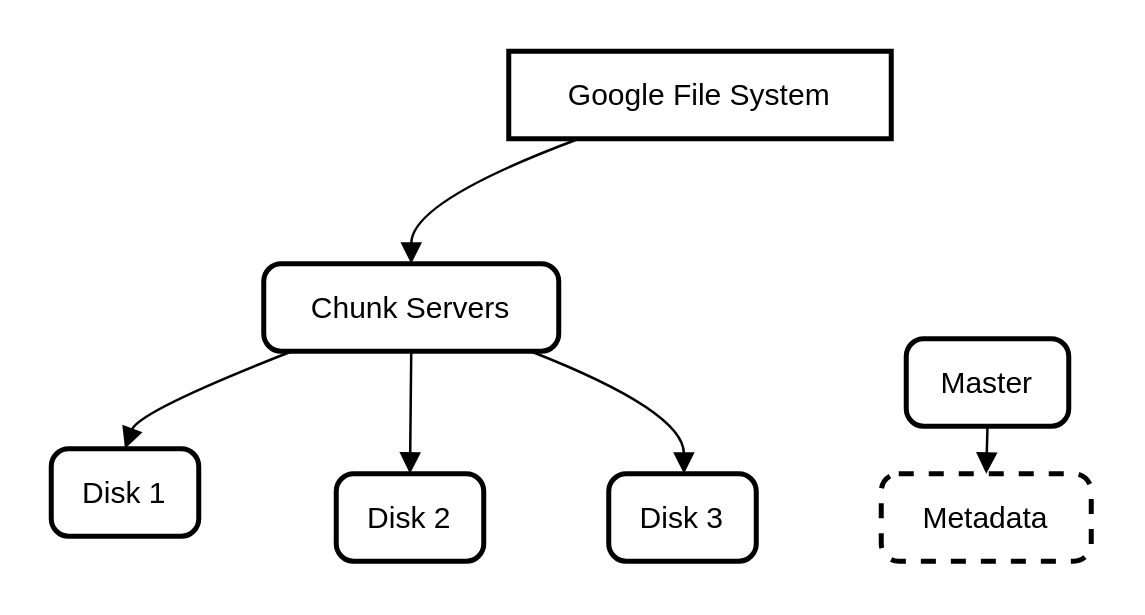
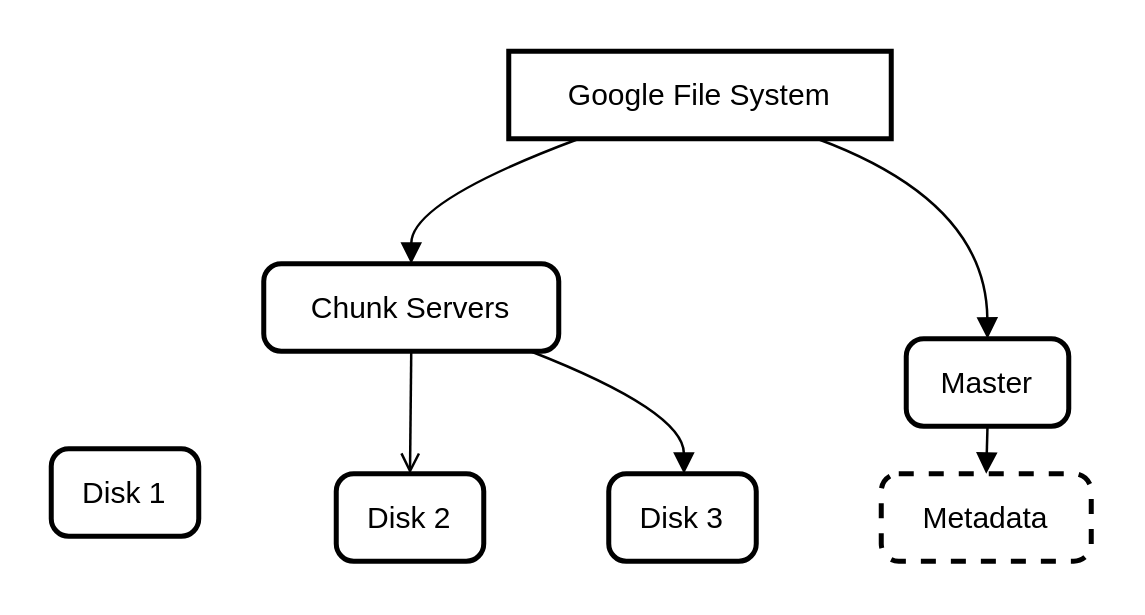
none -> (932, 203)
(209, 386) -> none
(410, 451) -> (410, 458)
